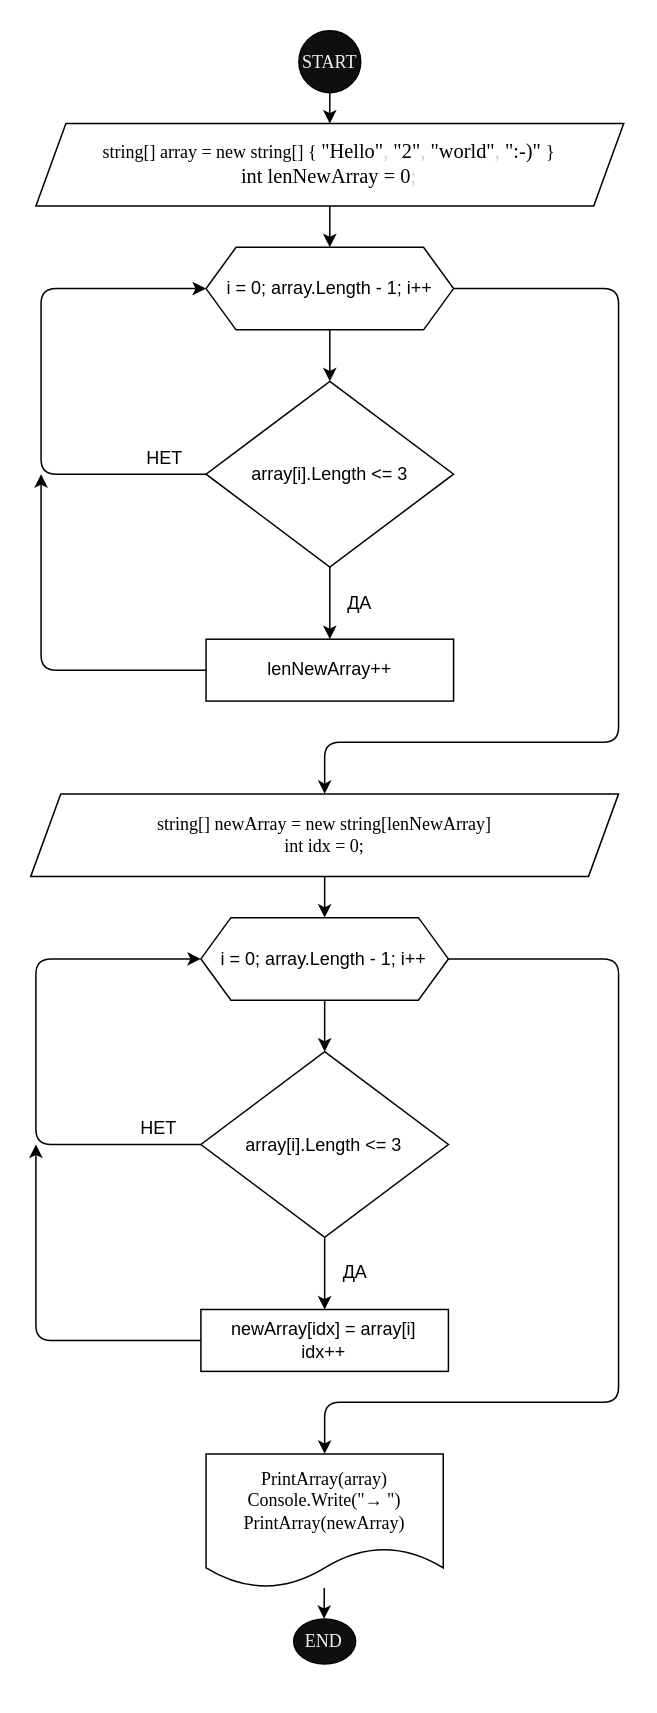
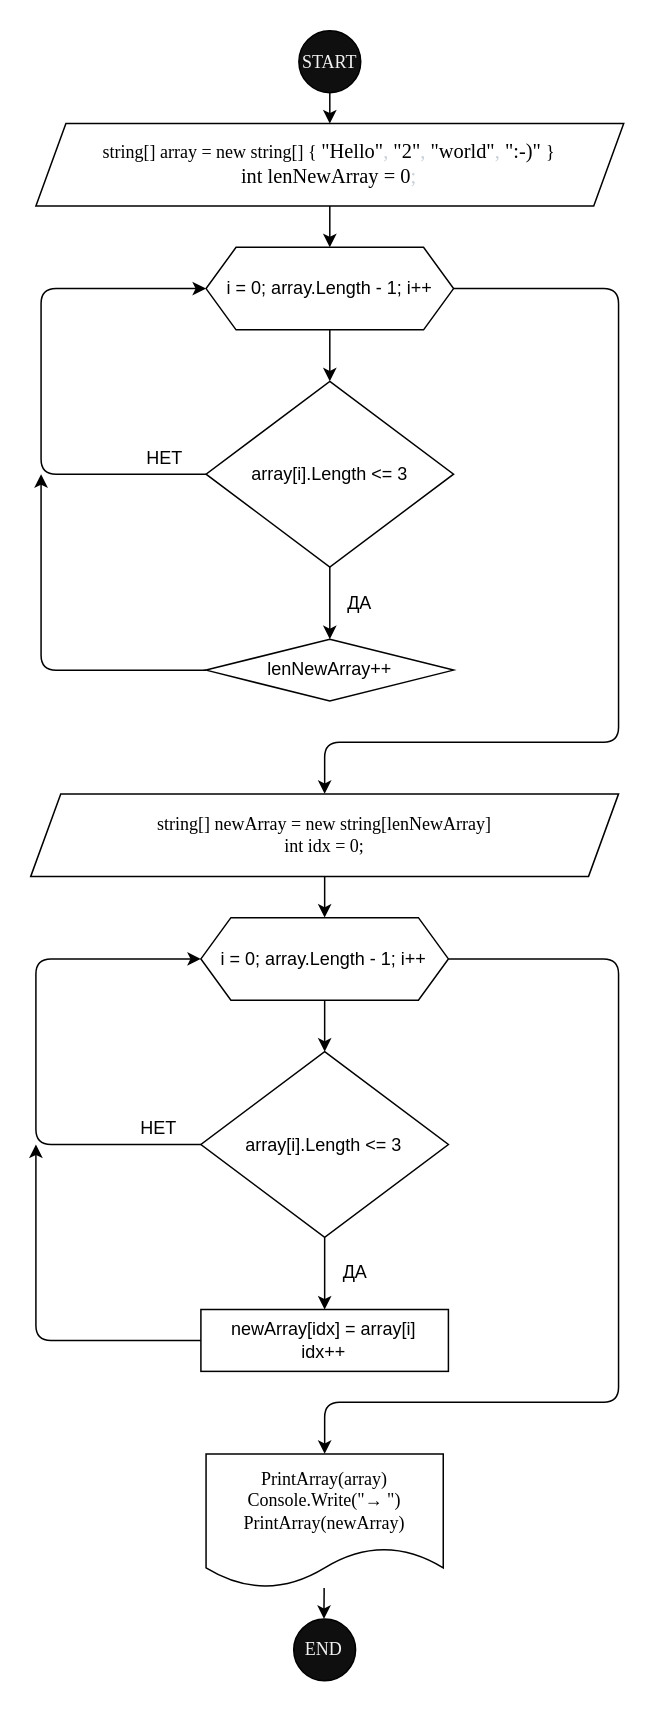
(330, 670) -> (330, 670)
(325, 1641) -> (325, 1650)
